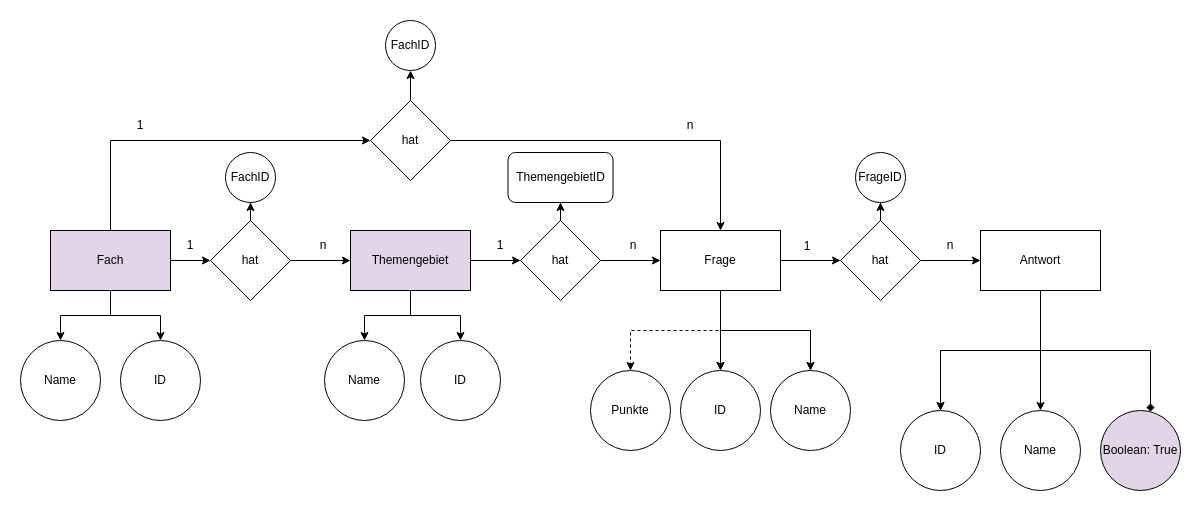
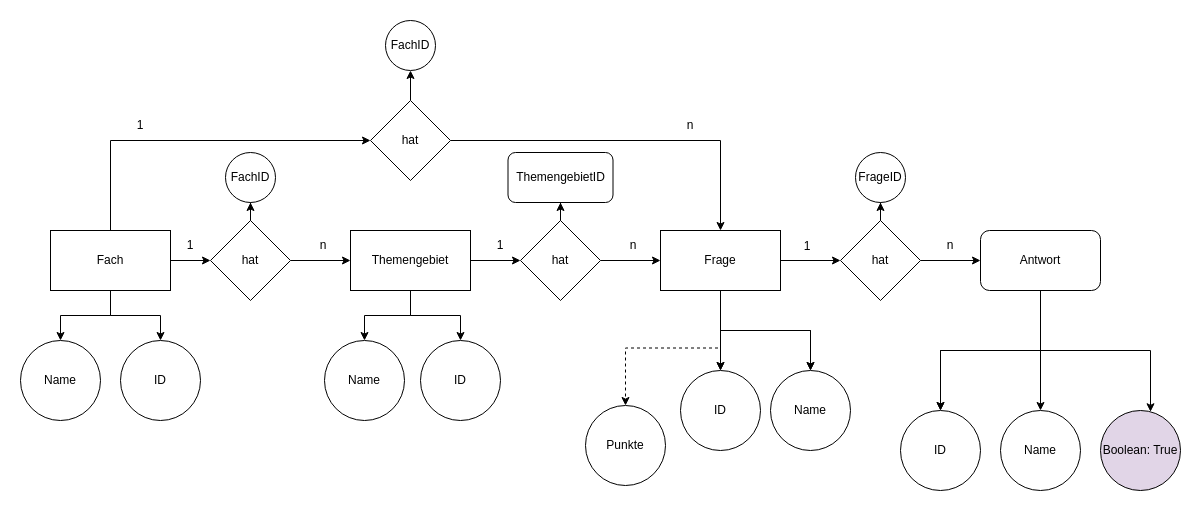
(111, 261) -> (111, 261)
(411, 261) -> (411, 261)
(1041, 261) -> (1041, 261)
(1151, 403) -> (1151, 403)
(631, 411) -> (626, 446)
